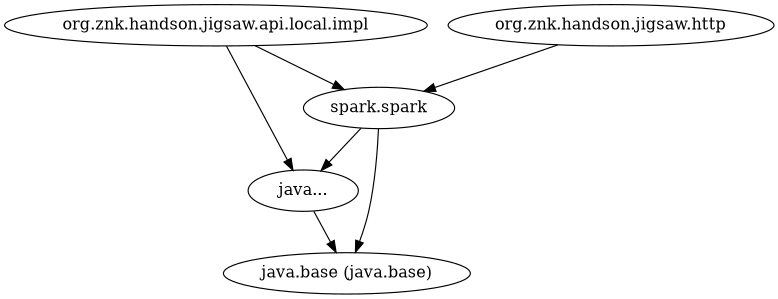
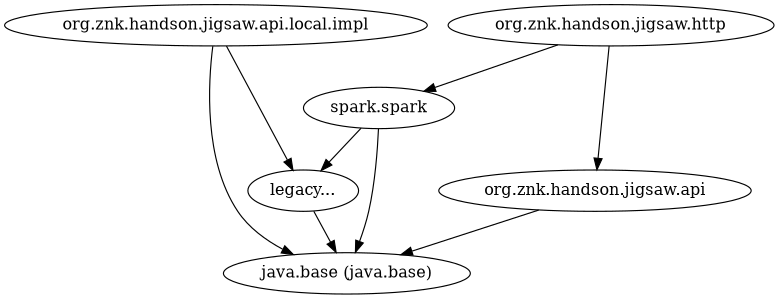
(294, 65) -> (217, 160)
(303, 191) -> (303, 191)
none -> (595, 191)
